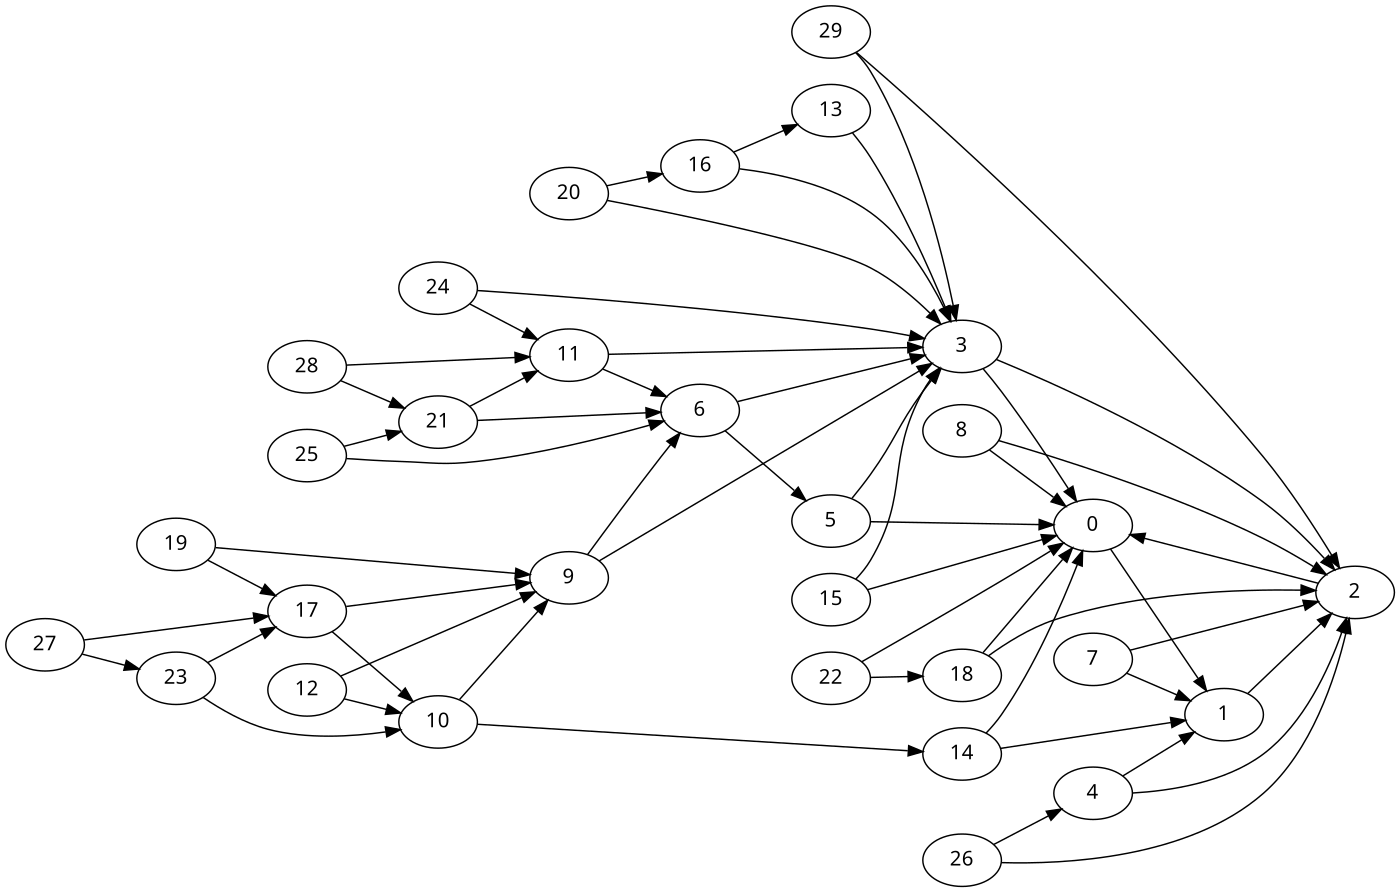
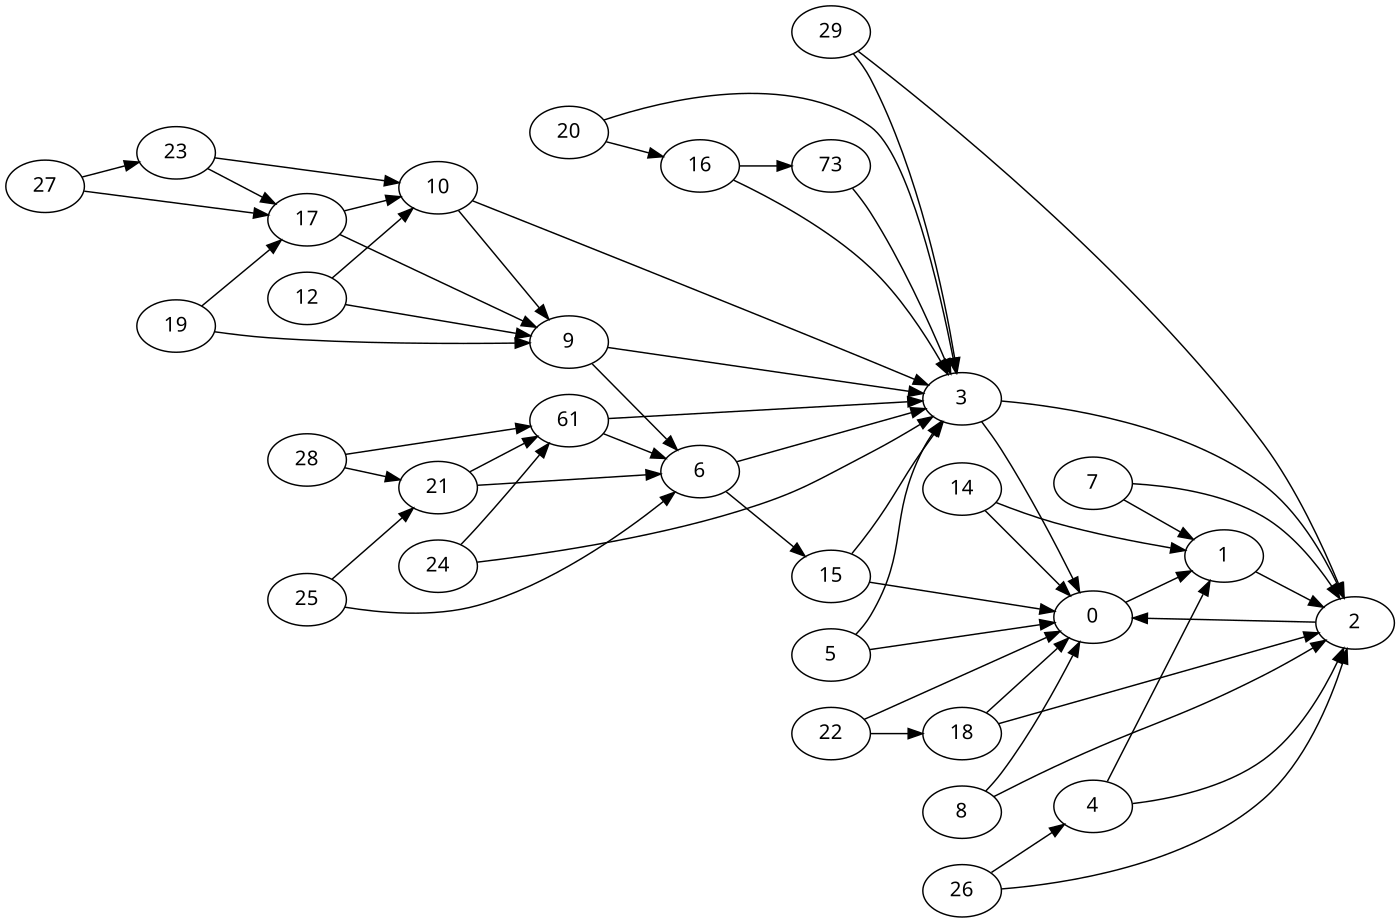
(831, 111) -> (831, 166)
(569, 355) -> (569, 421)
(754, 456) -> (760, 519)
(693, 738) -> (694, 289)
